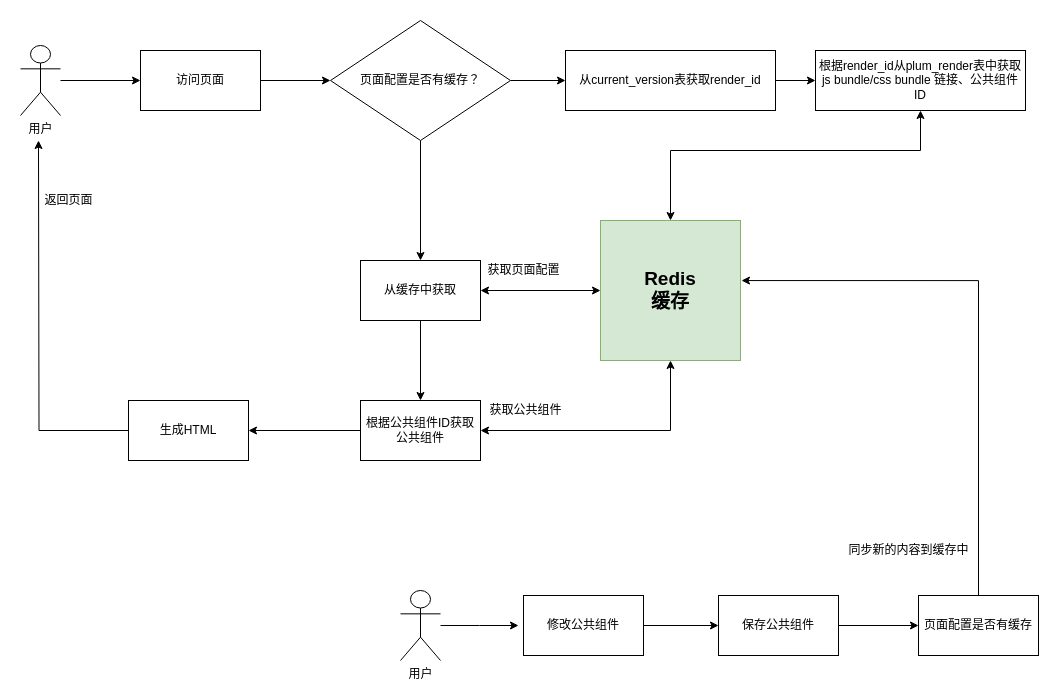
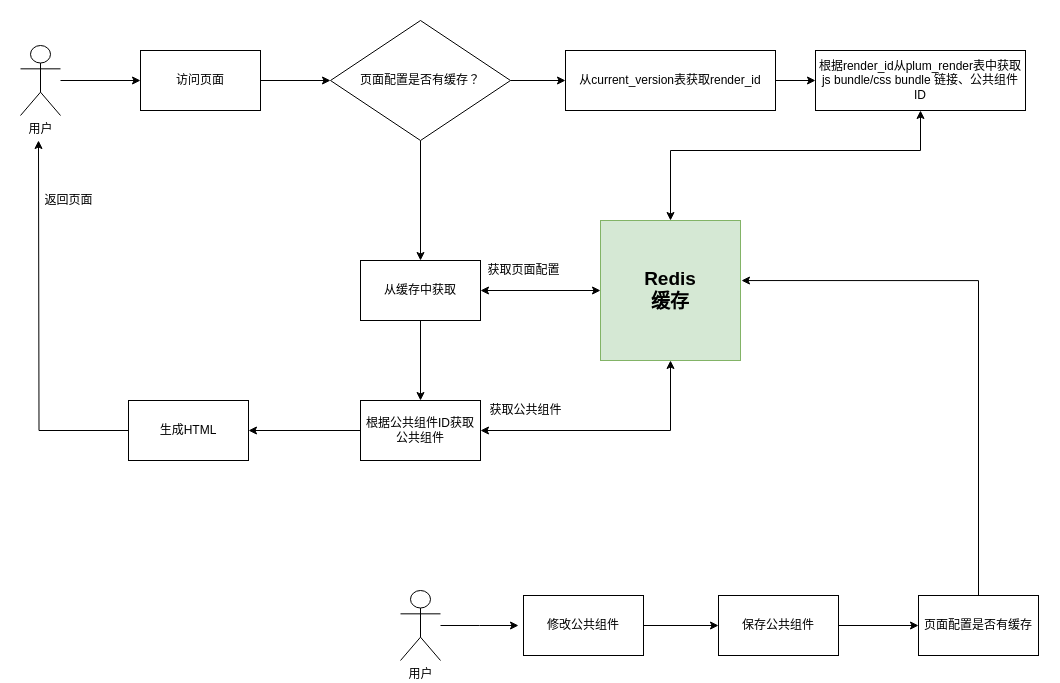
(909, 551) -> none
